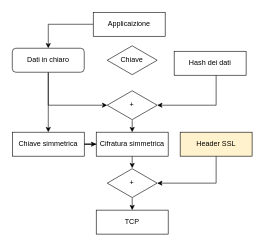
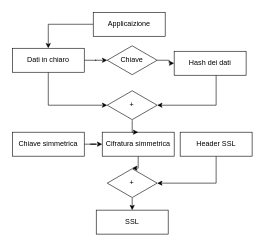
(48, 60) -> (48, 60)
none -> (169, 60)
(48, 126) -> (97, 60)
(132, 144) -> (138, 144)
(216, 144) -> (216, 144)
(132, 222) -> (132, 222)
